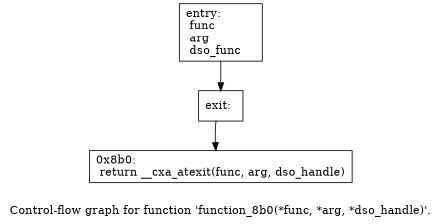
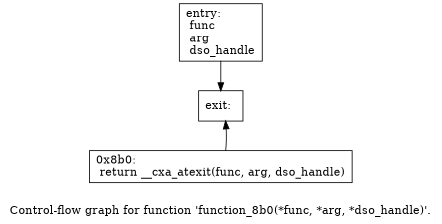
(213, 50) -> (221, 50)
(215, 132) -> (226, 140)
